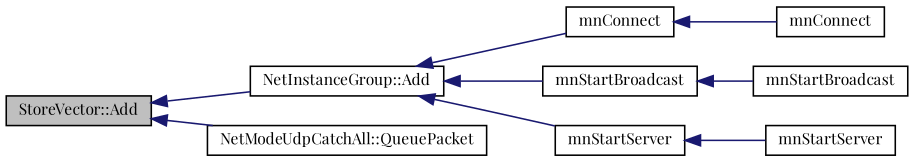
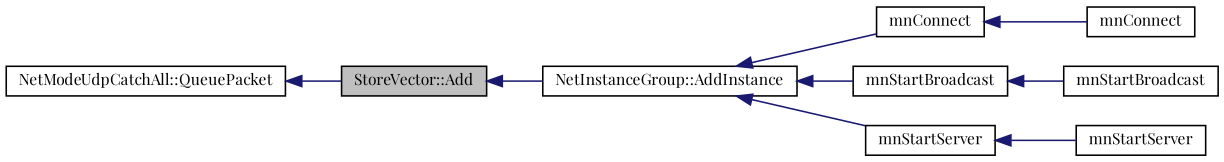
(347, 81) -> (670, 81)
(190, 123) -> (322, 81)
